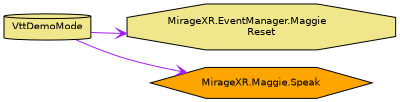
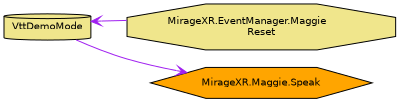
(104, 33) -> (114, 21)
